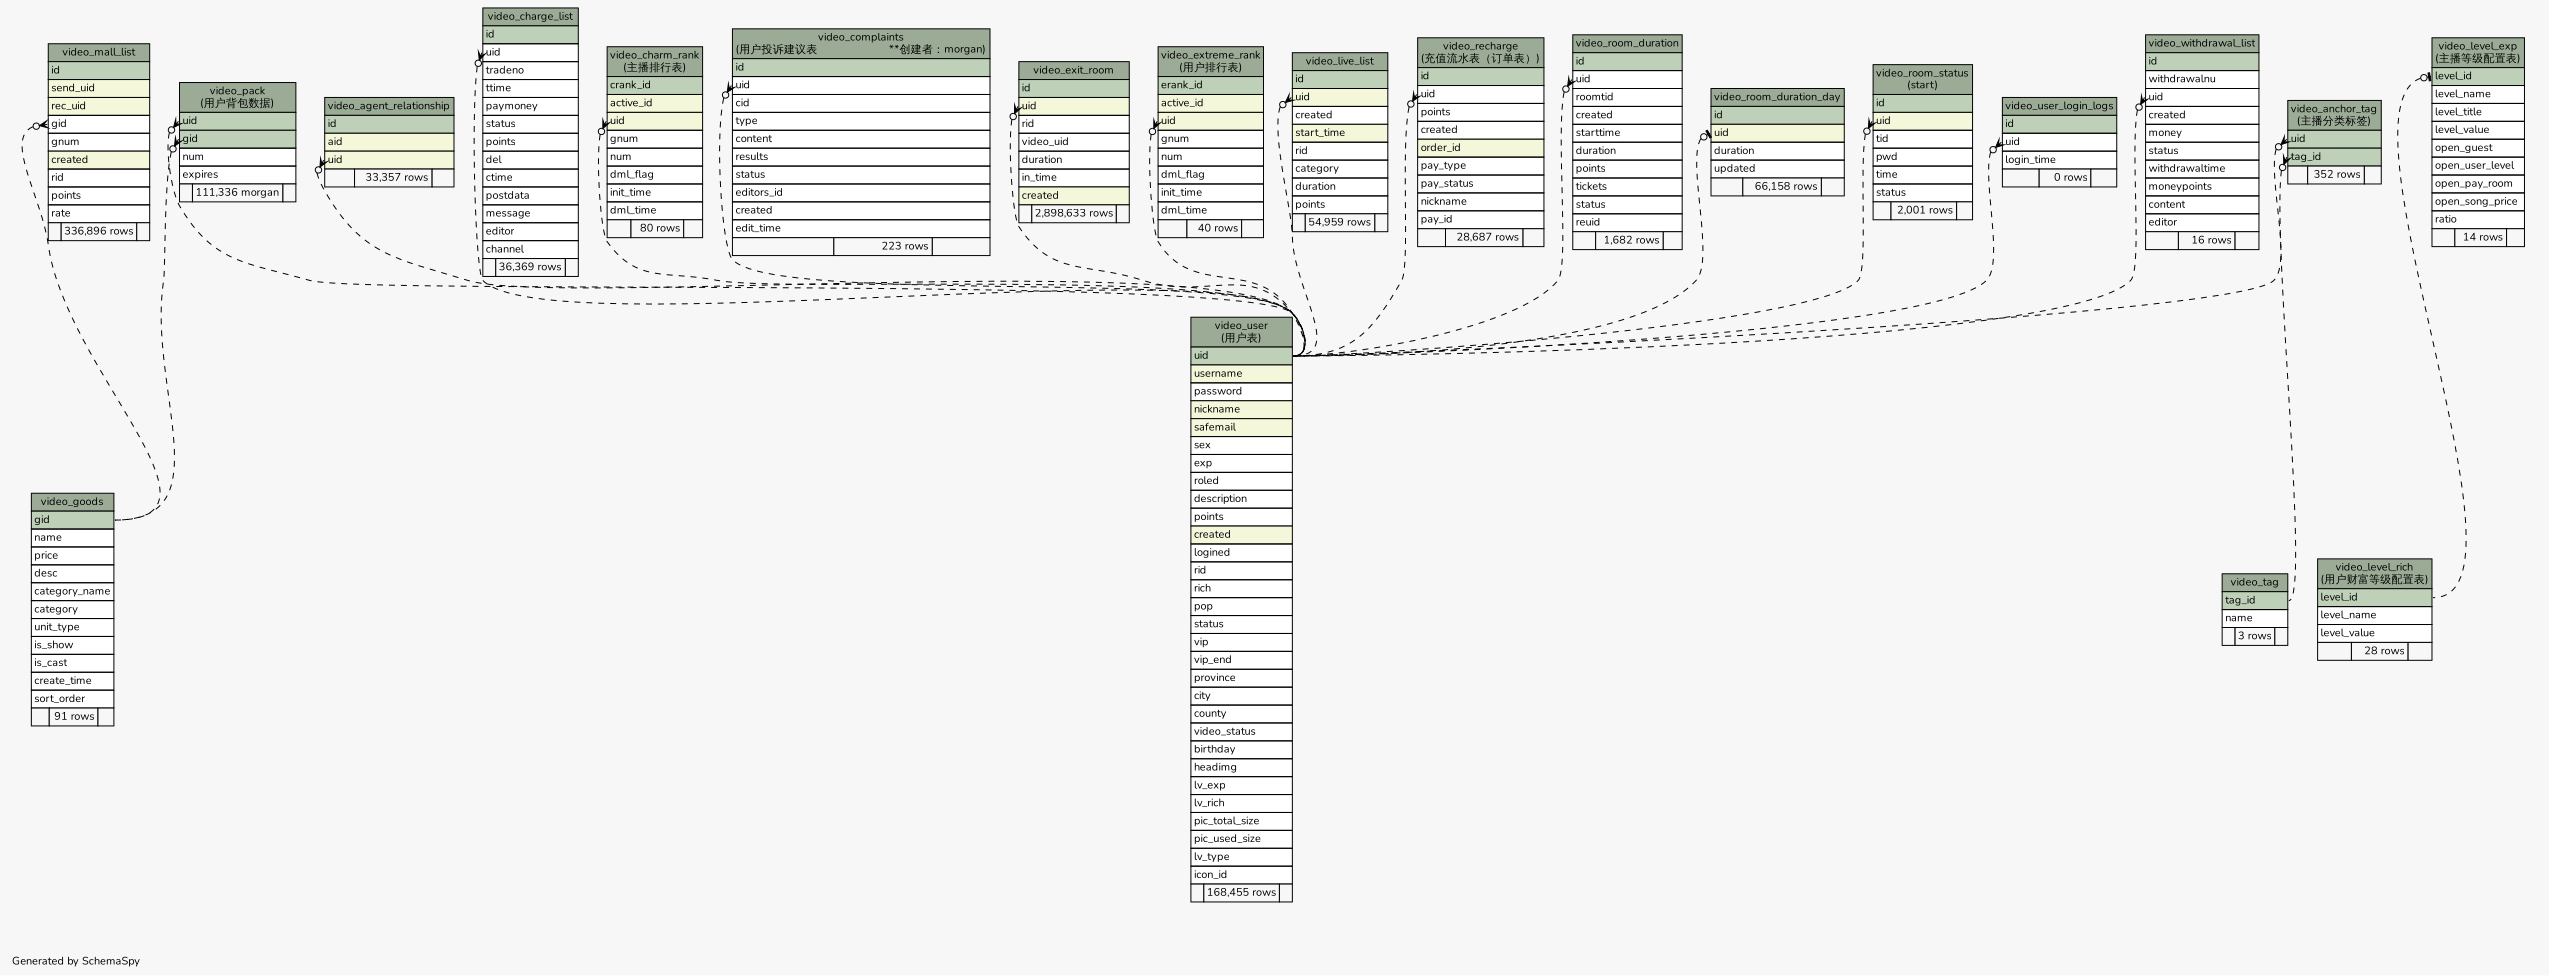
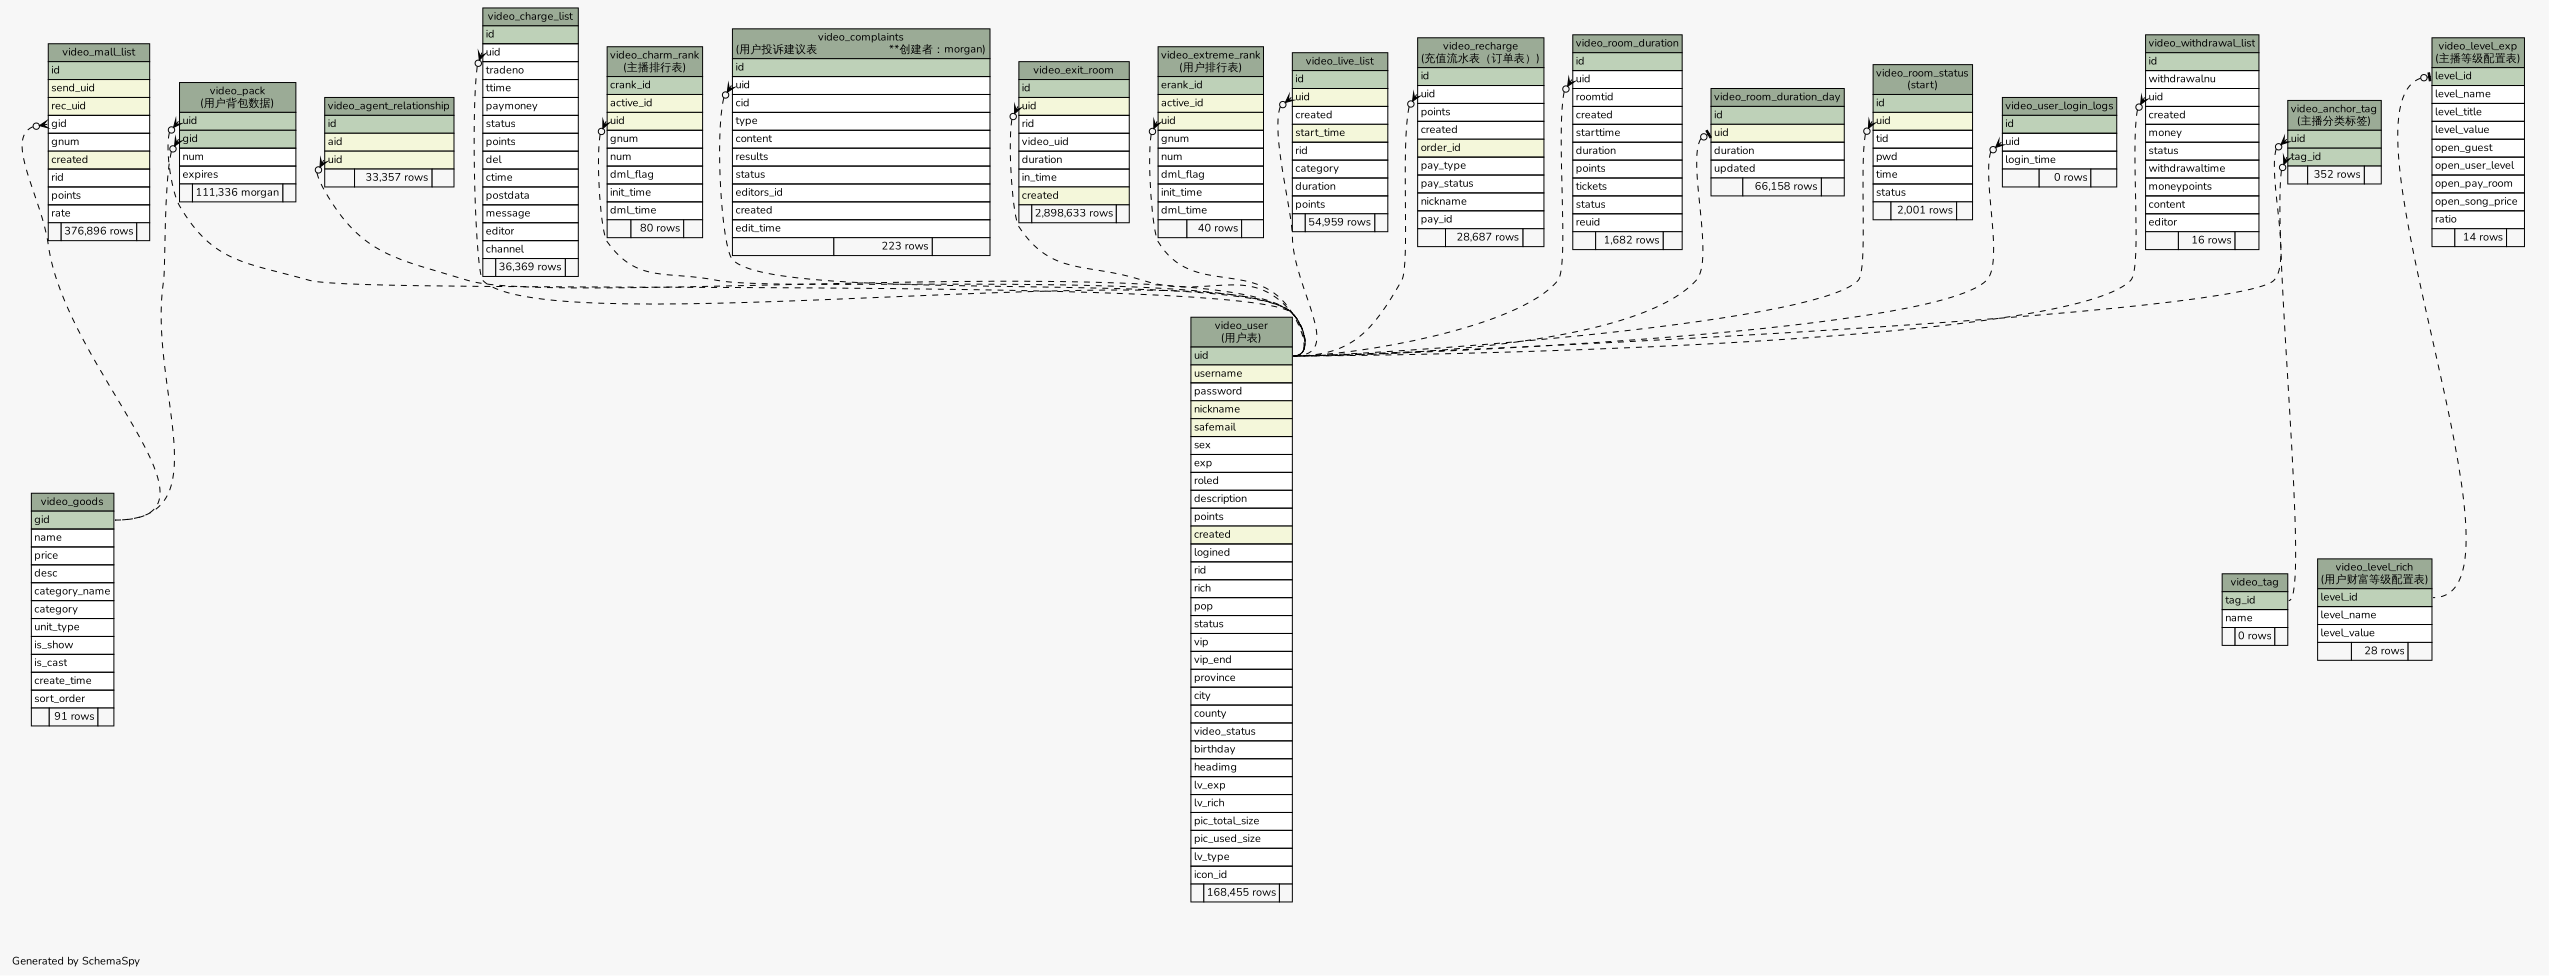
(99, 231) -> (99, 231)
(2255, 636) -> (2255, 636)
